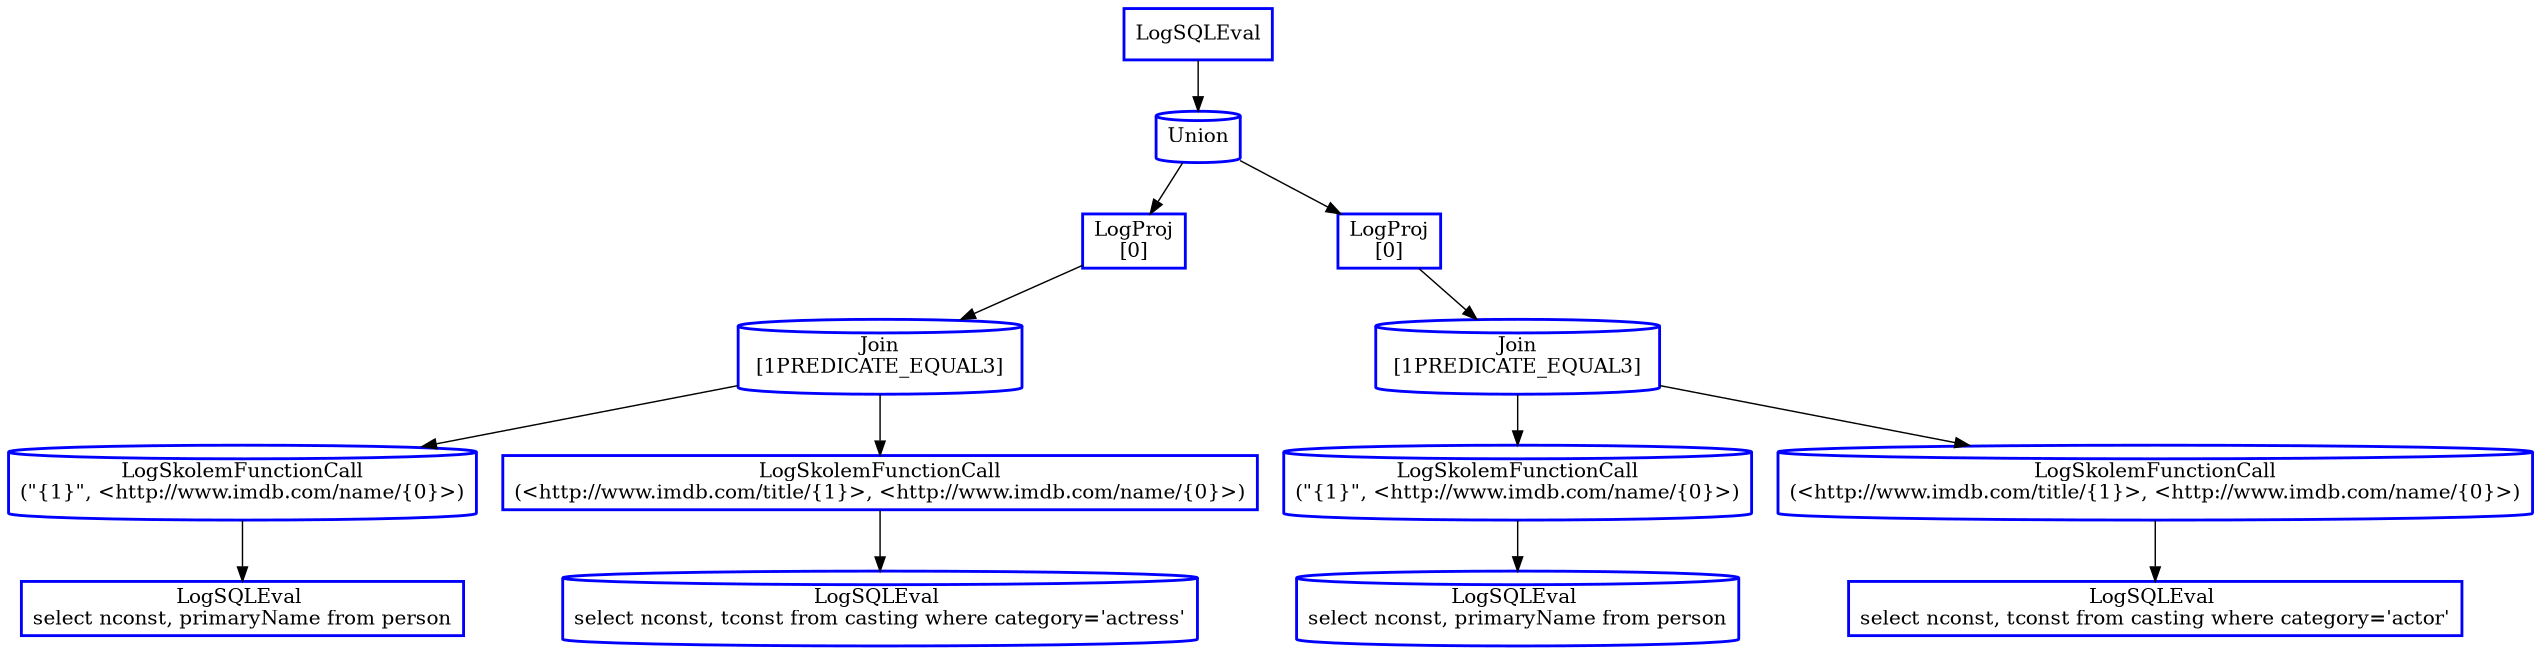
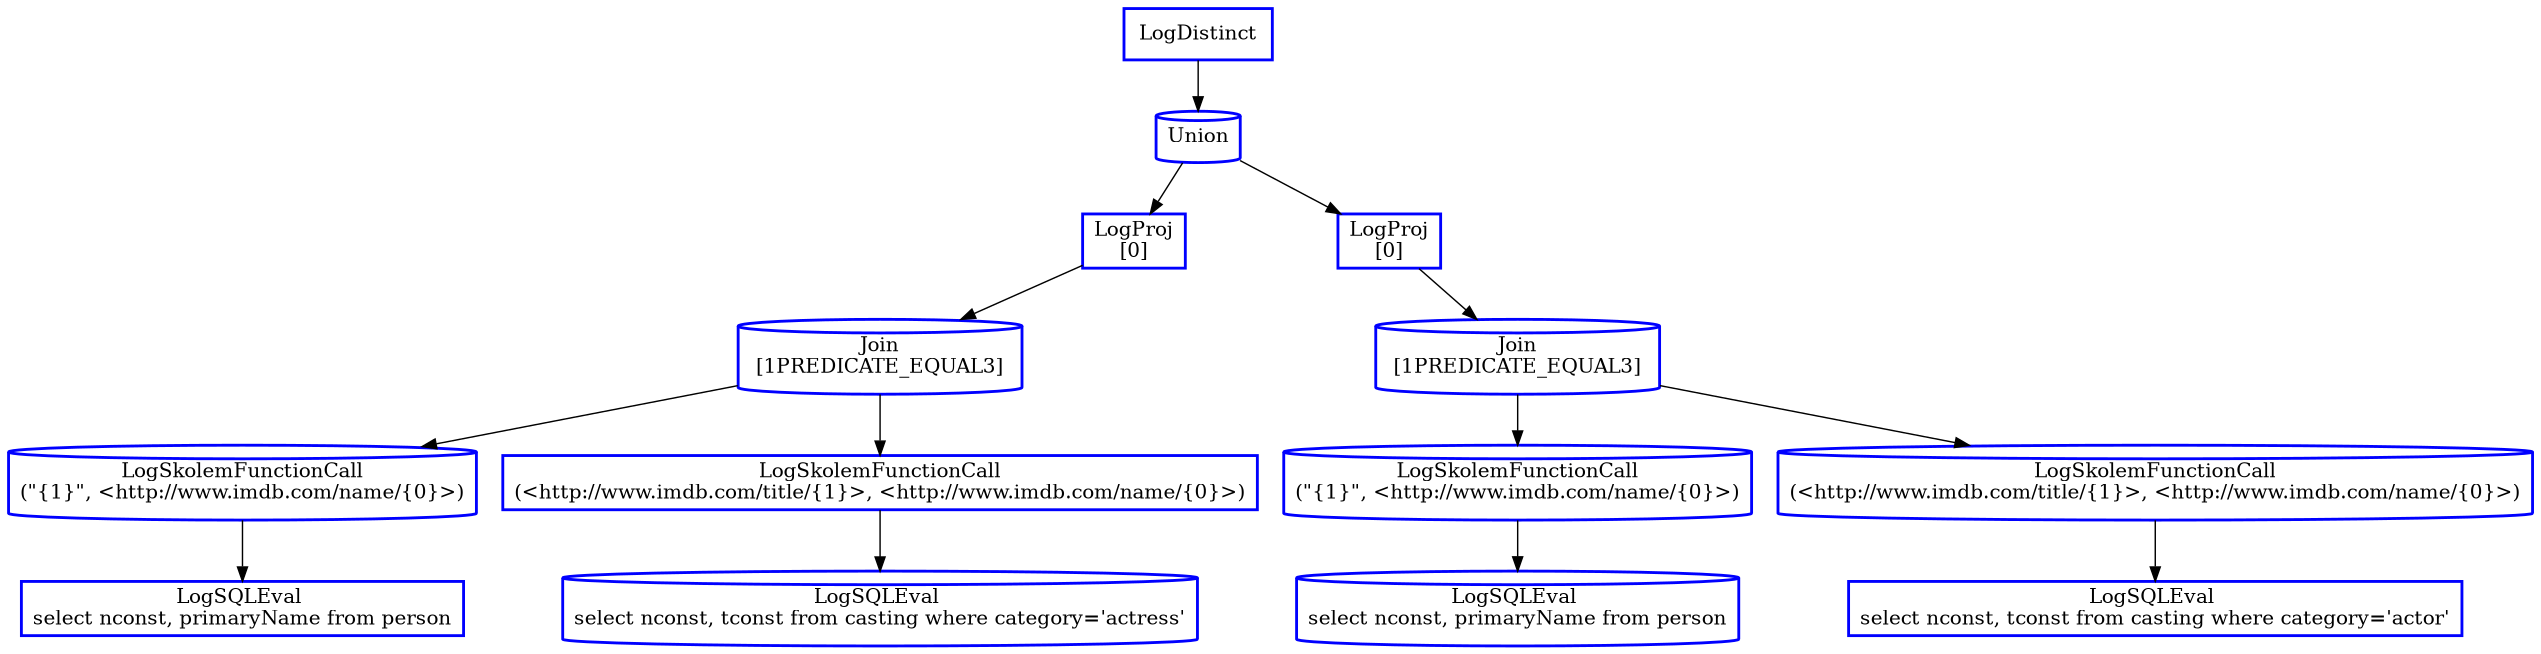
(1198, 34) -> (1198, 34)
